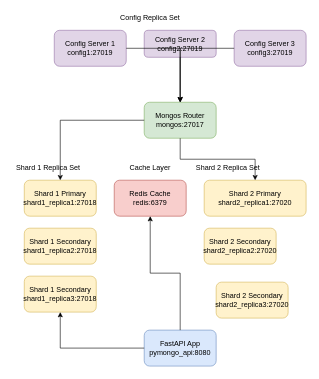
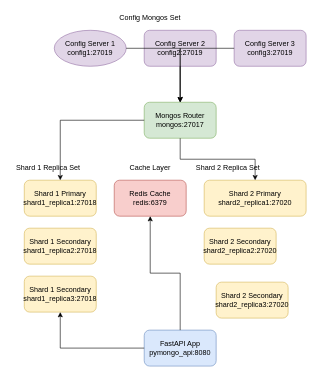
(150, 18) -> (150, 18)
(180, 44) -> (180, 48)
(90, 48) -> (90, 48)
